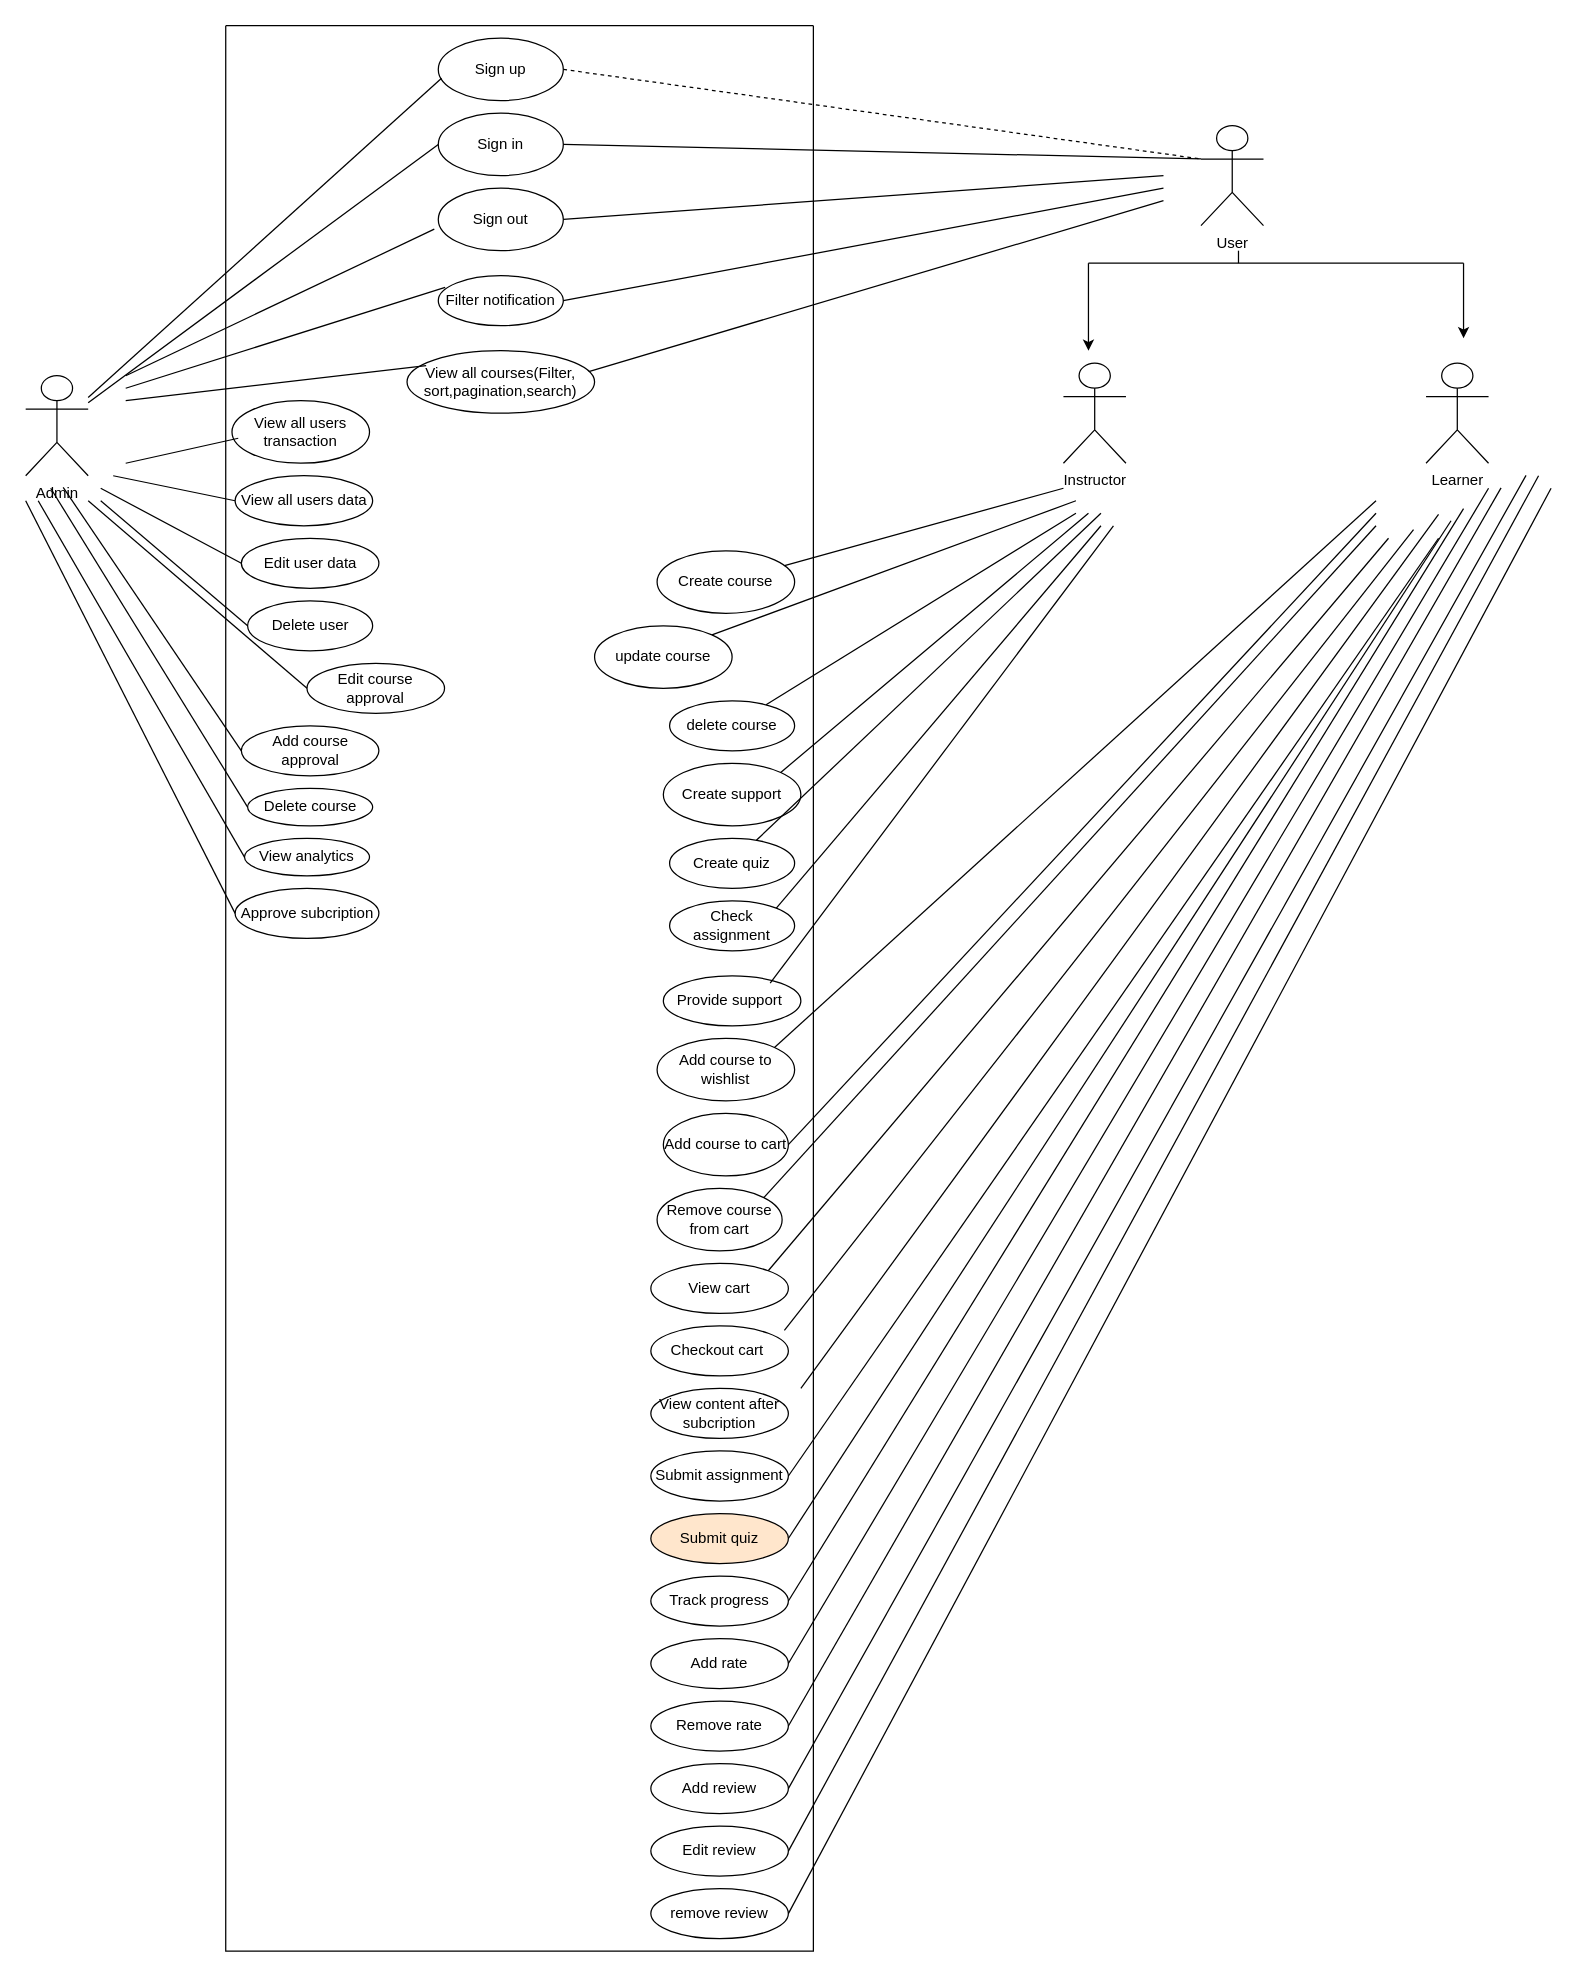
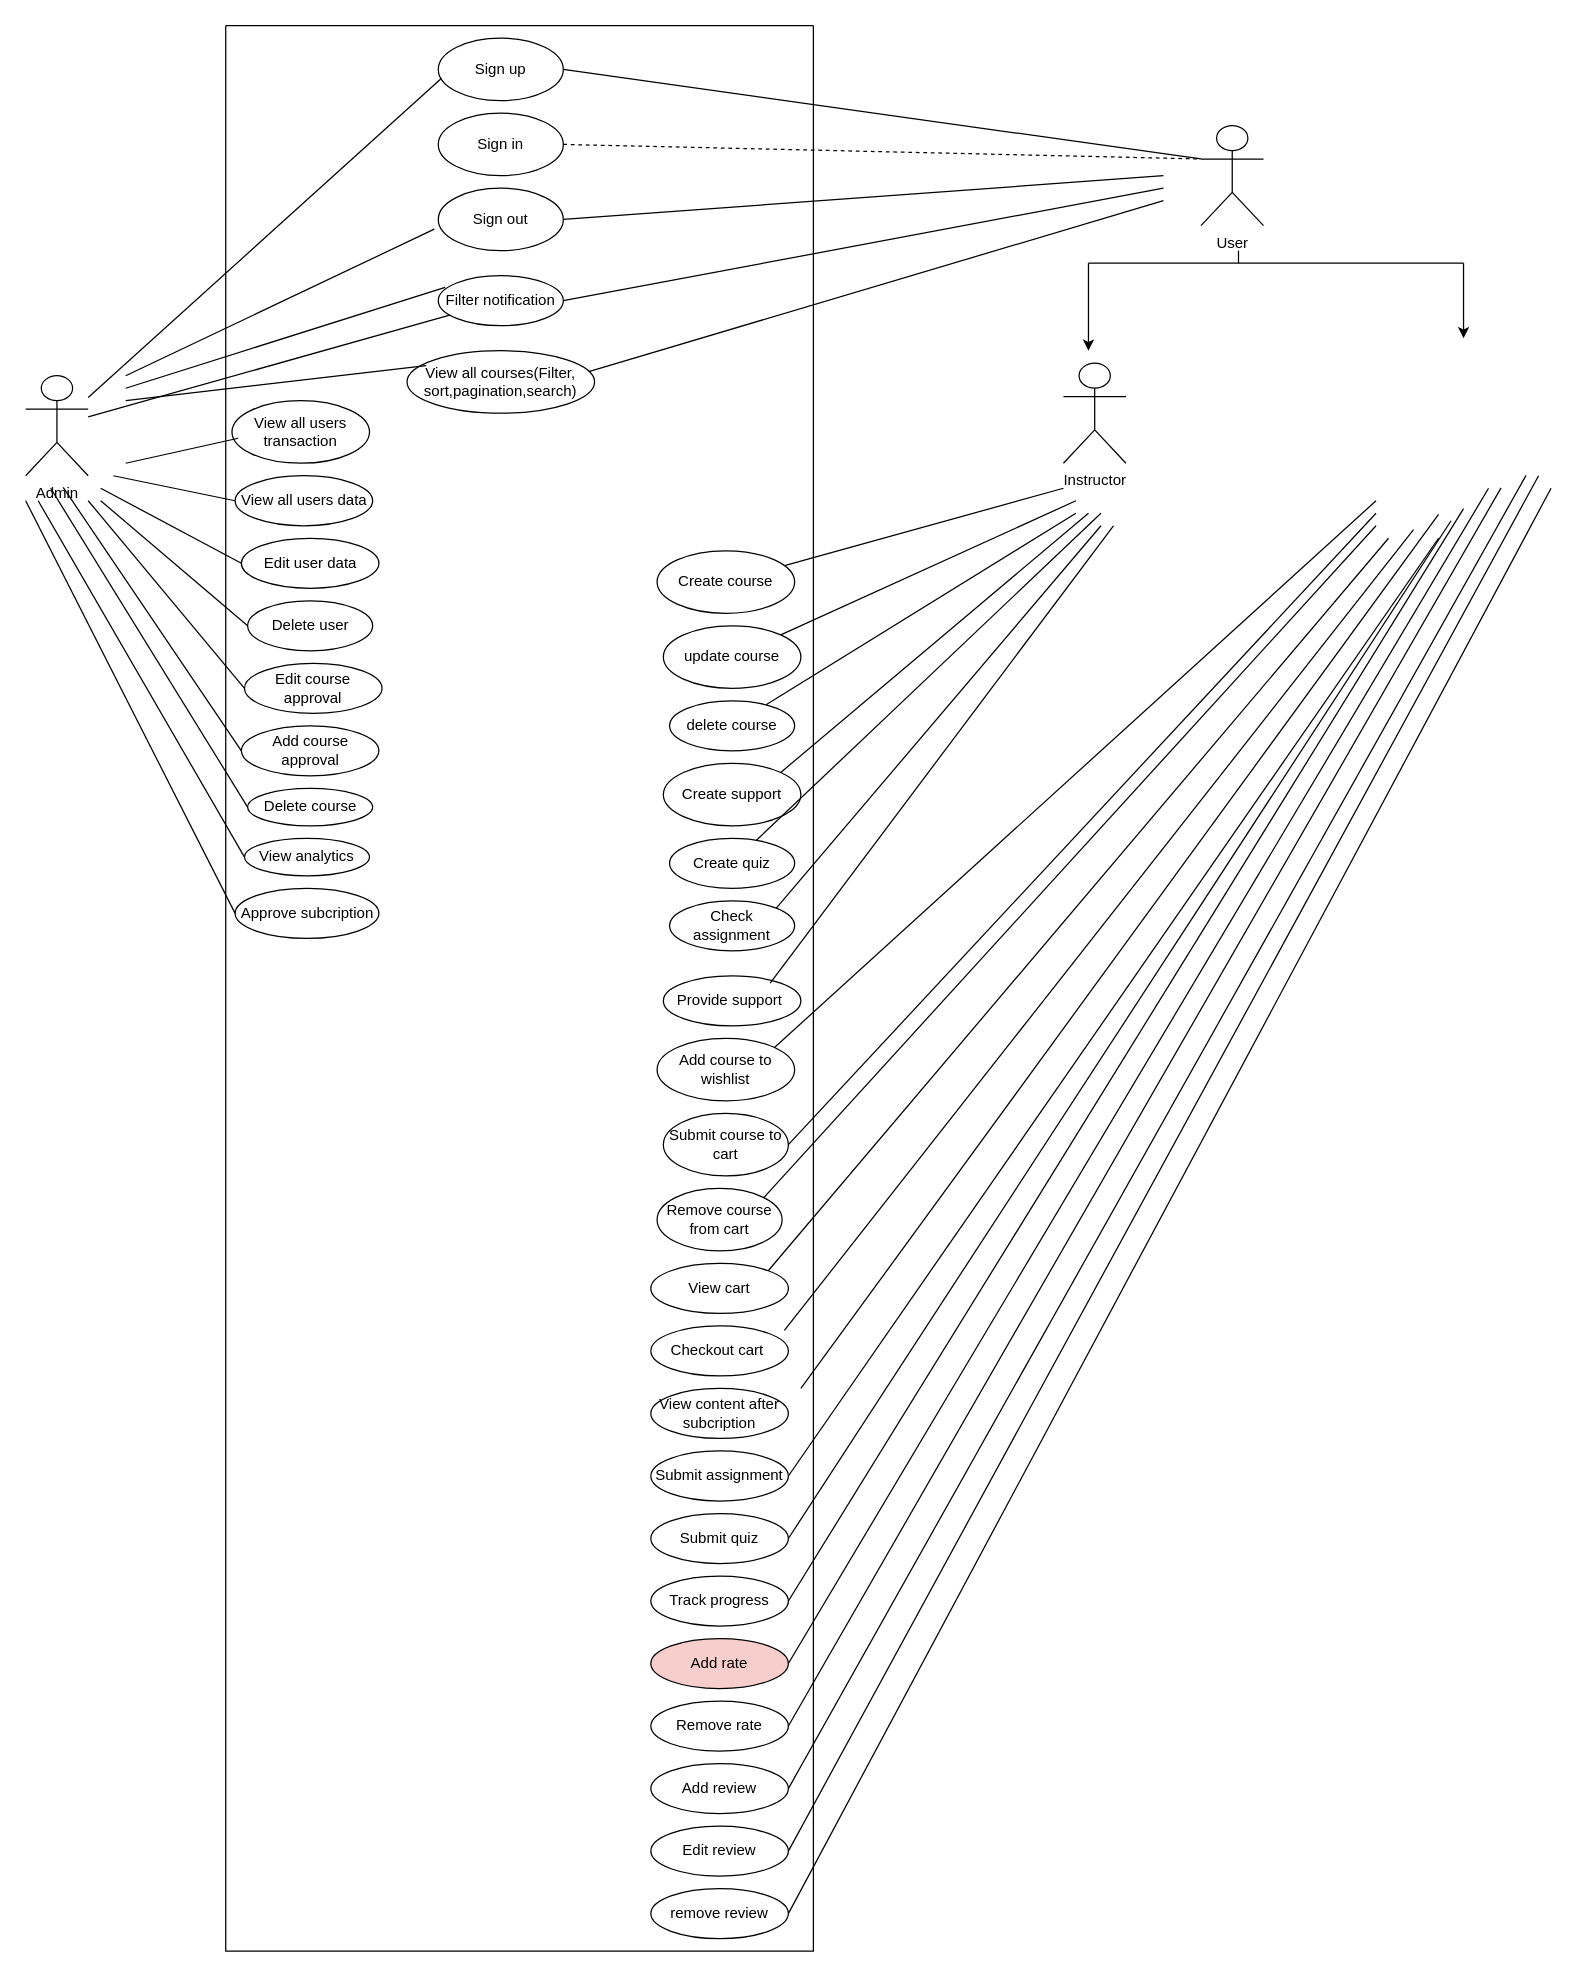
(873, 113) -> (873, 113)
(878, 152) -> (878, 152)
(286, 257) -> (310, 354)
(1457, 413) -> none
(663, 657) -> (732, 657)
(376, 688) -> (313, 688)
(726, 1144) -> (726, 1144)
(719, 1538) -> (719, 1538)
(719, 1663) -> (719, 1663)
